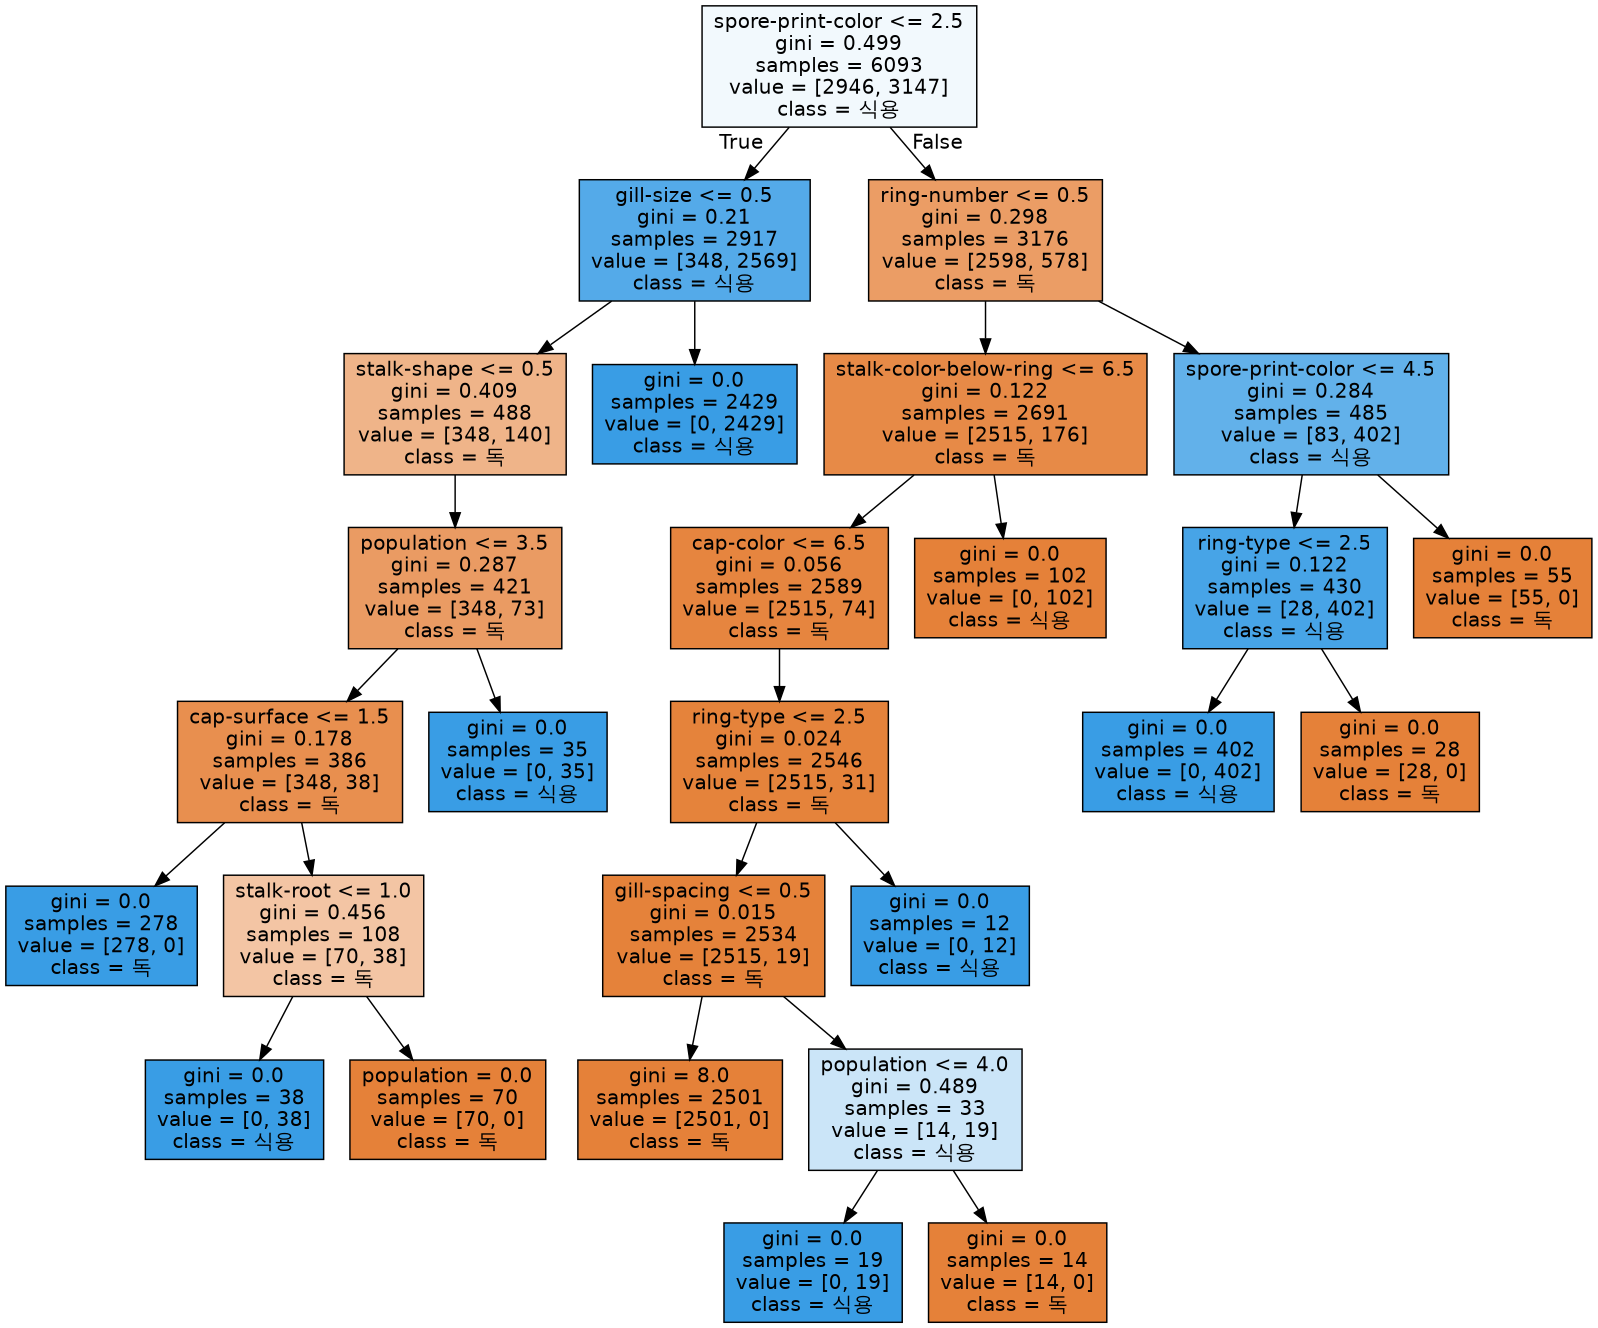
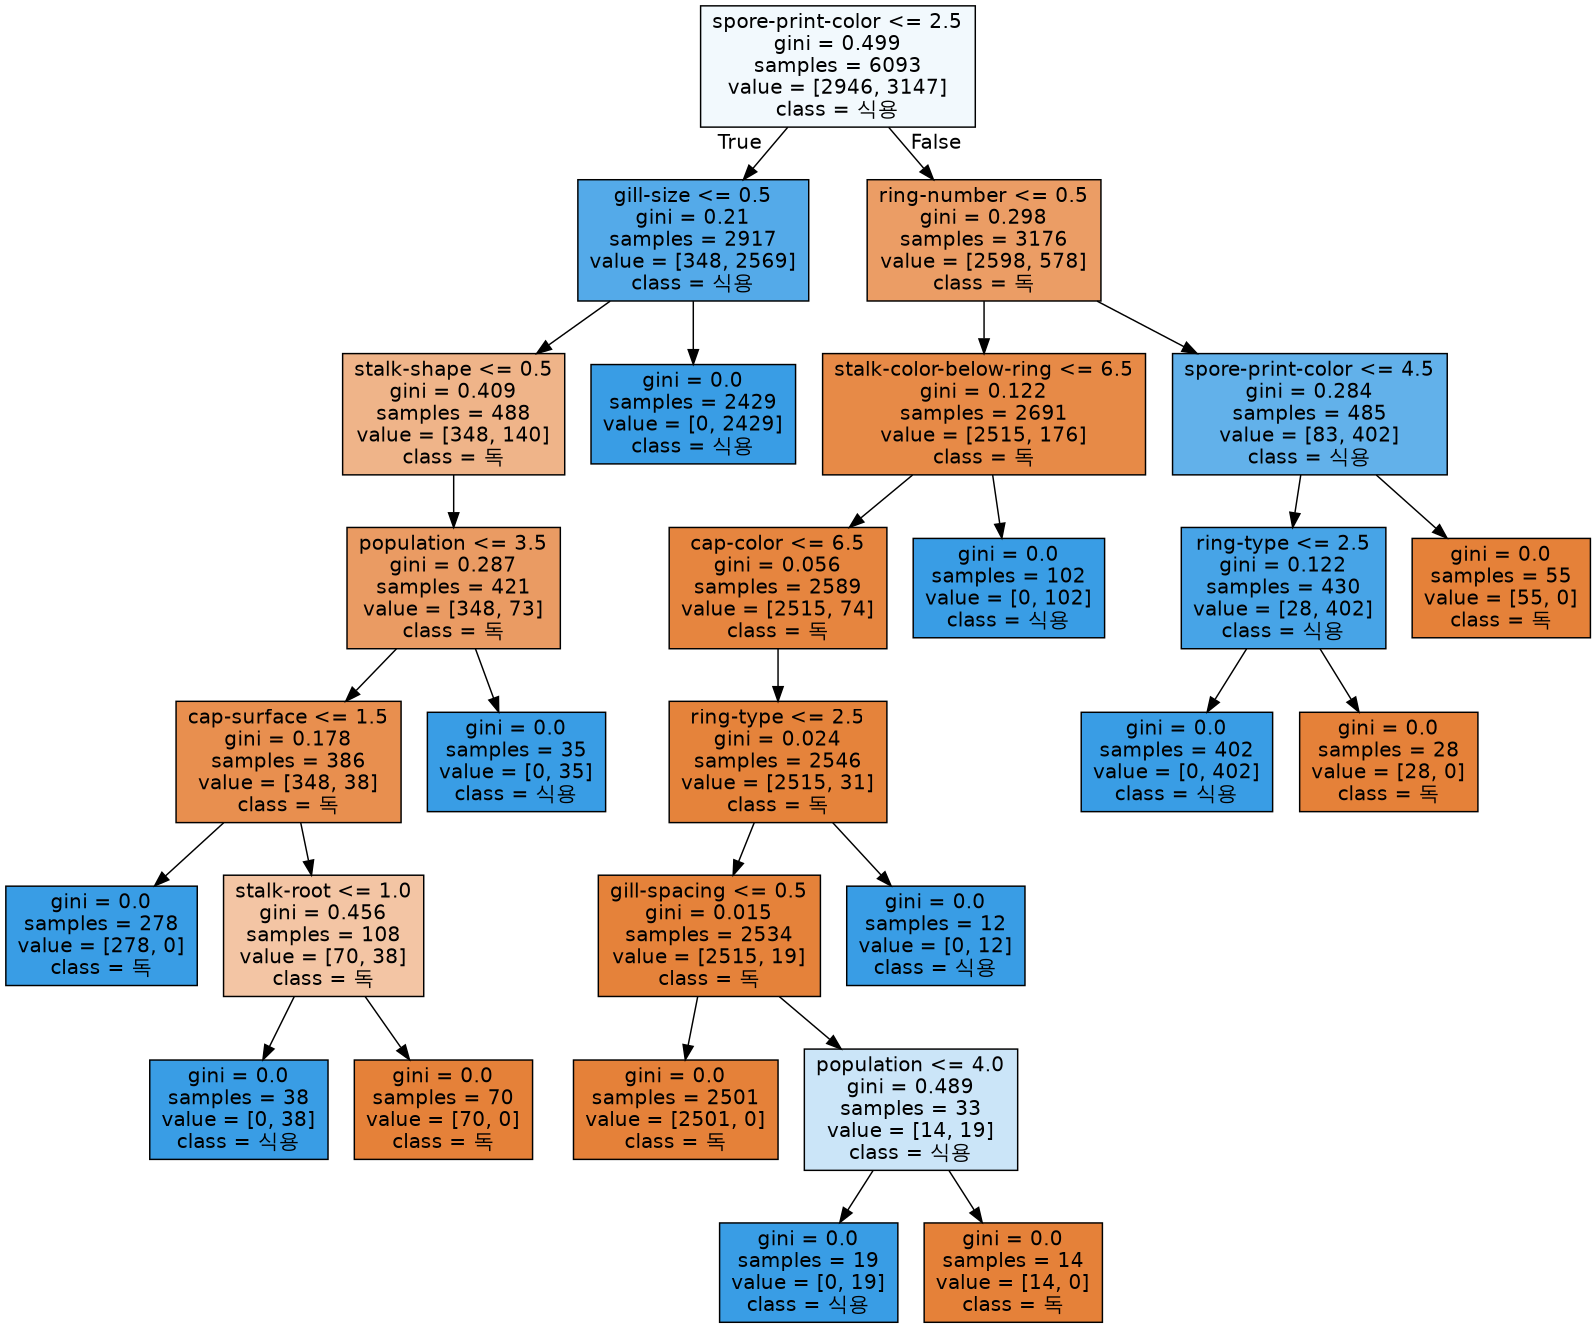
(1010, 588) -> (1009, 588)
(448, 1110) -> (443, 1110)
(680, 1110) -> (676, 1110)
